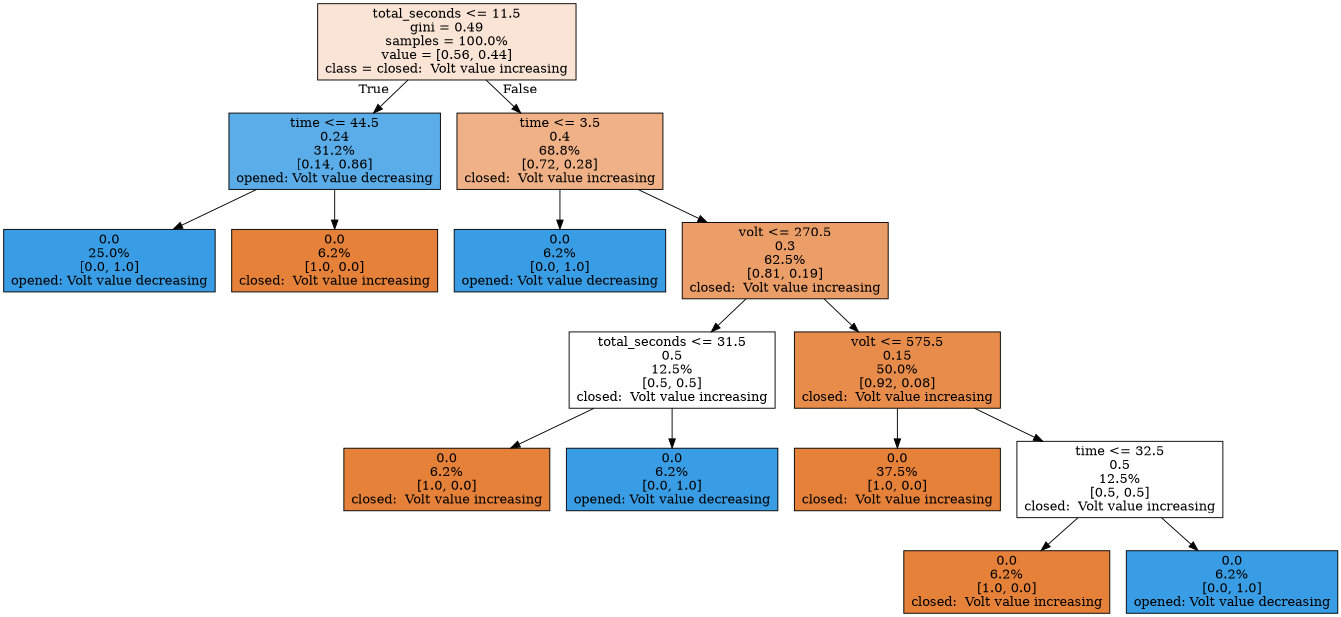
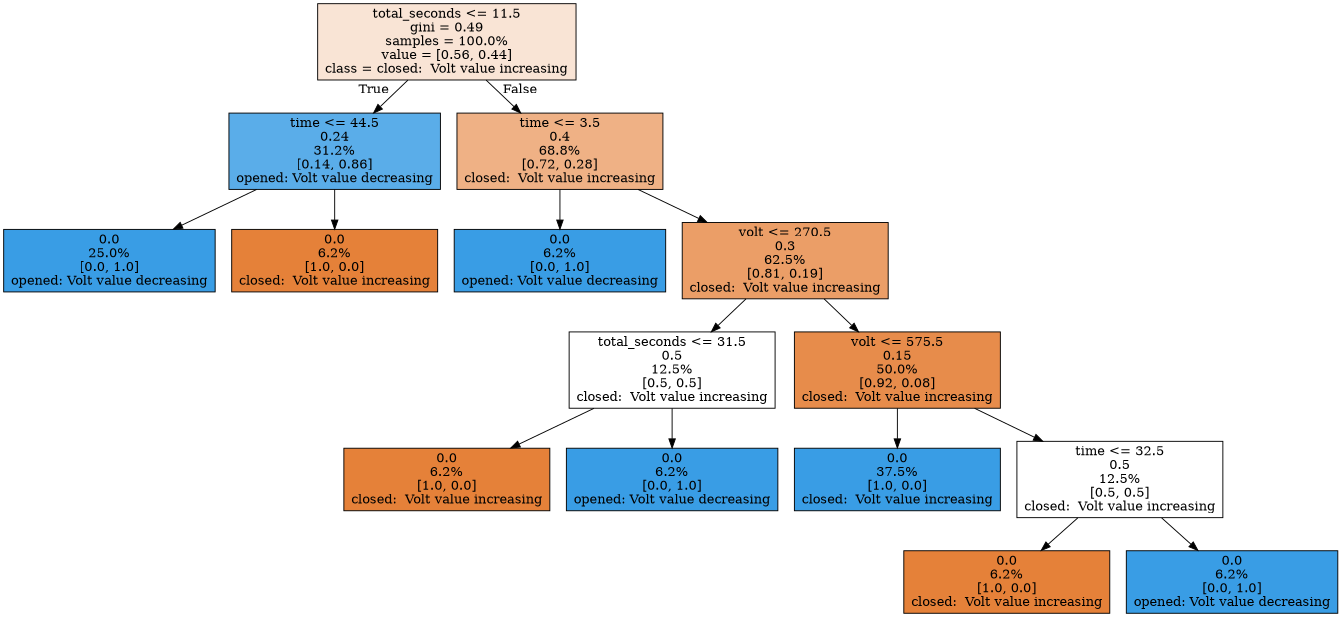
(897, 479) -> (897, 479)
